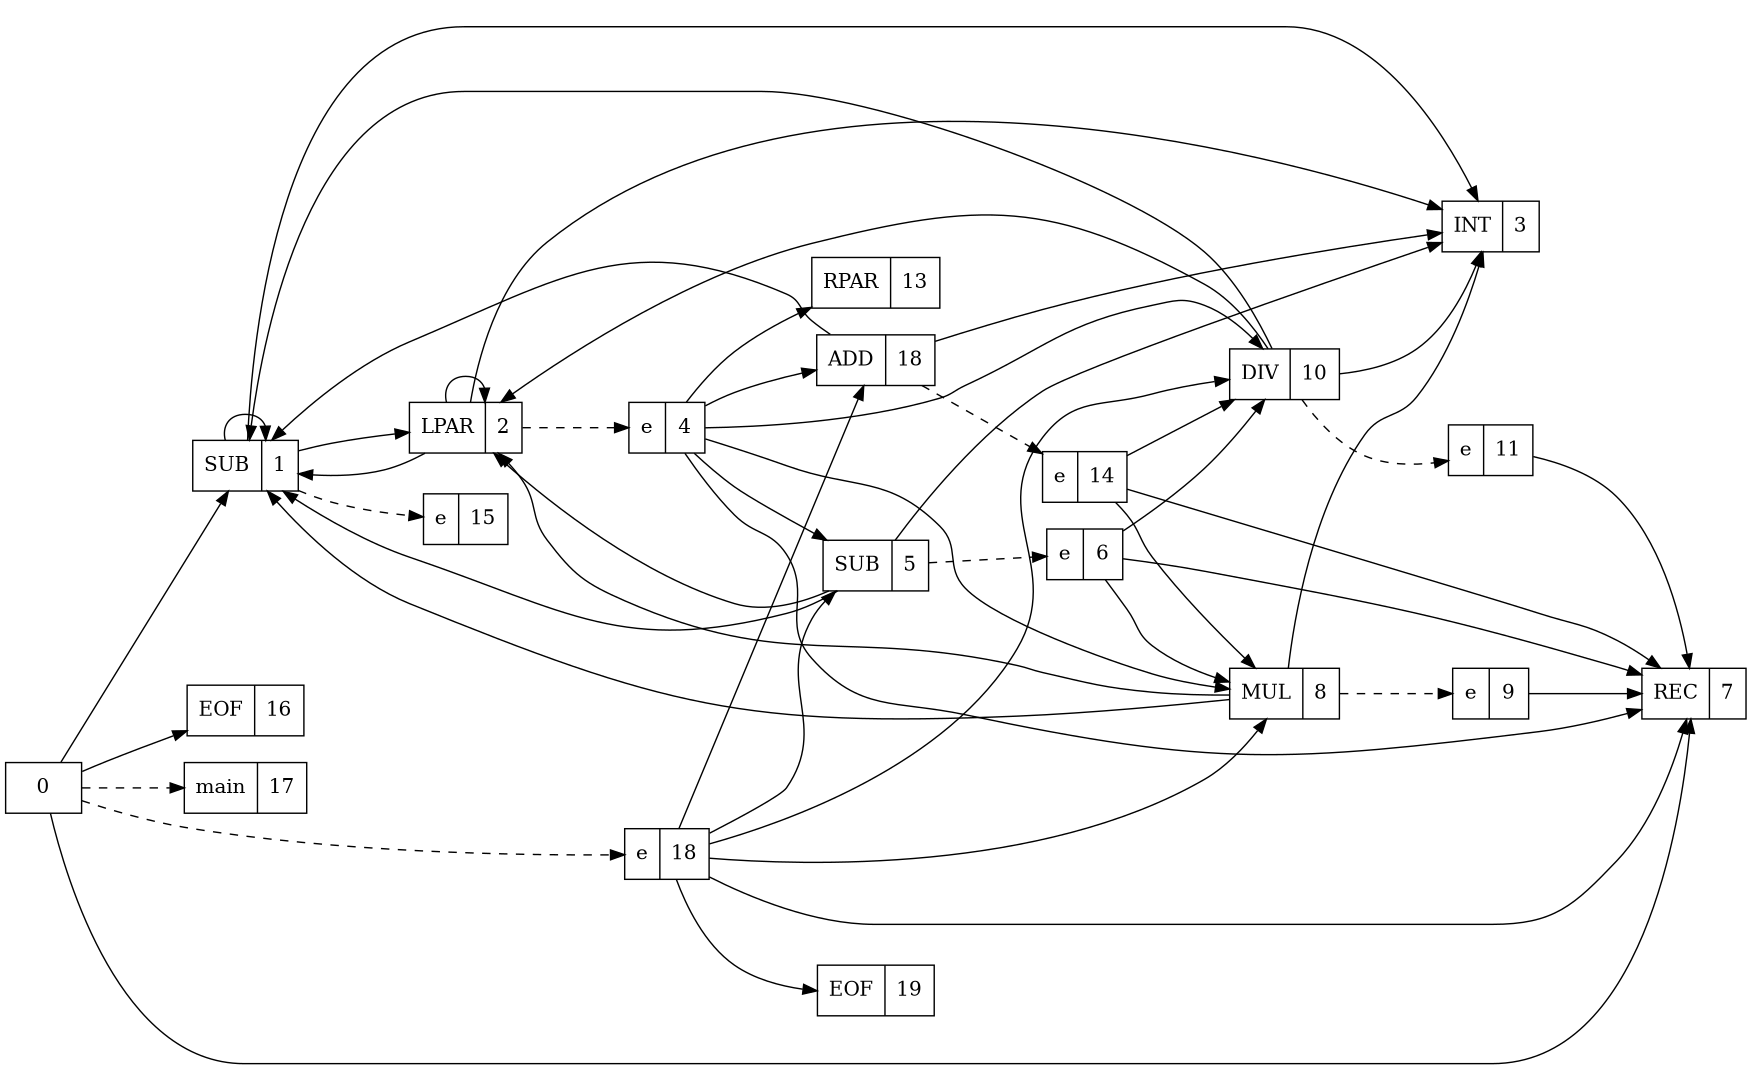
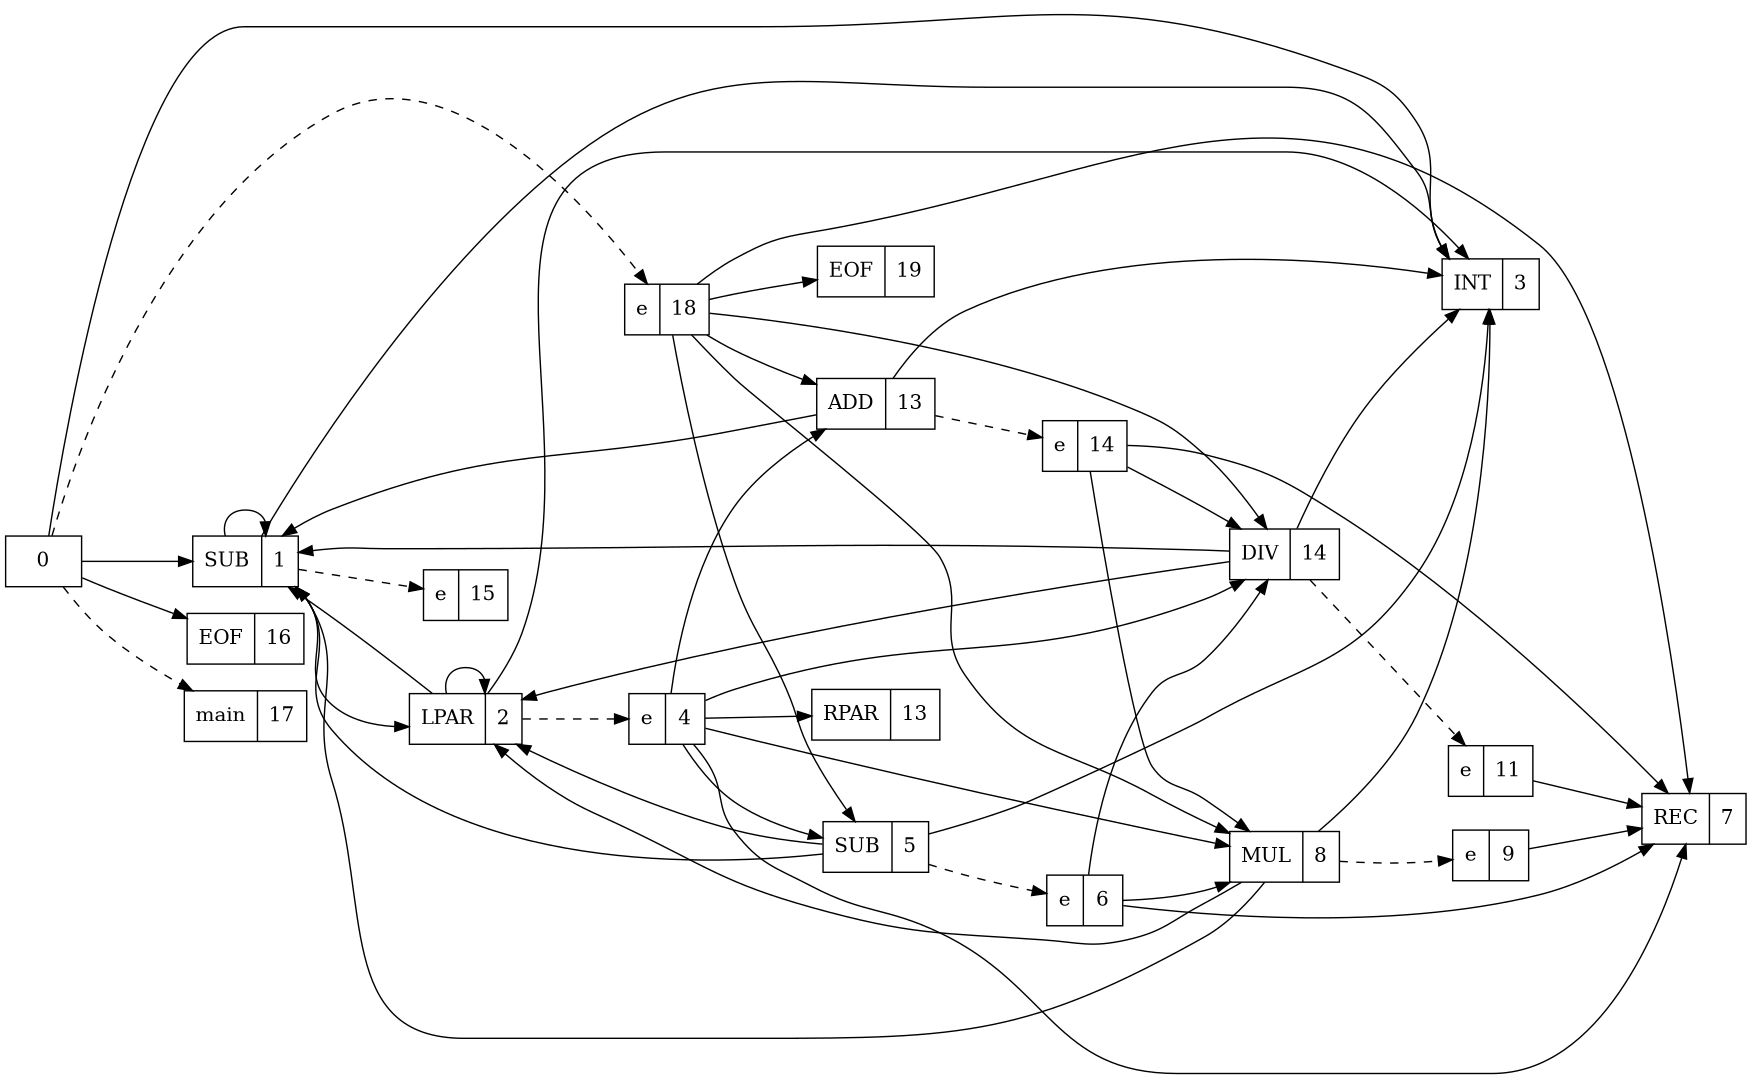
(910, 359) -> (910, 403)
(1315, 374) -> (1315, 554)
(908, 1064) -> (626, 27)
